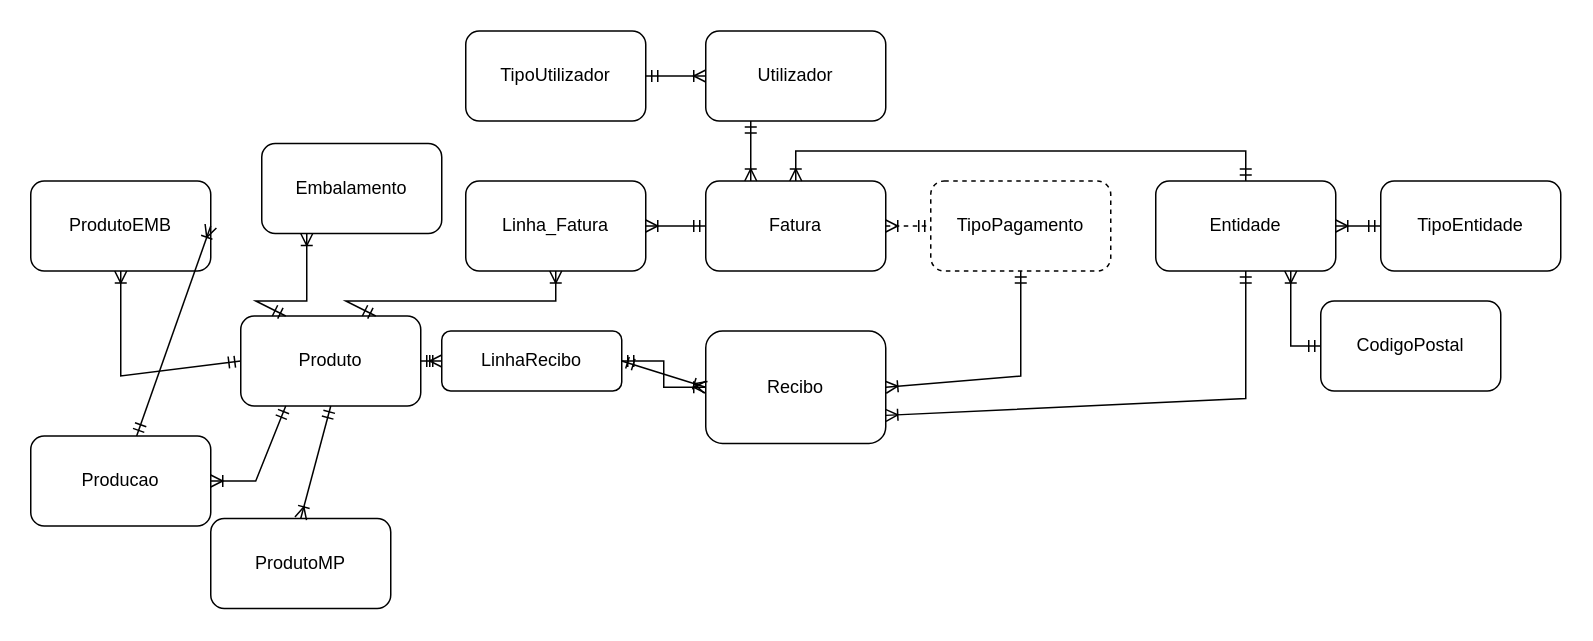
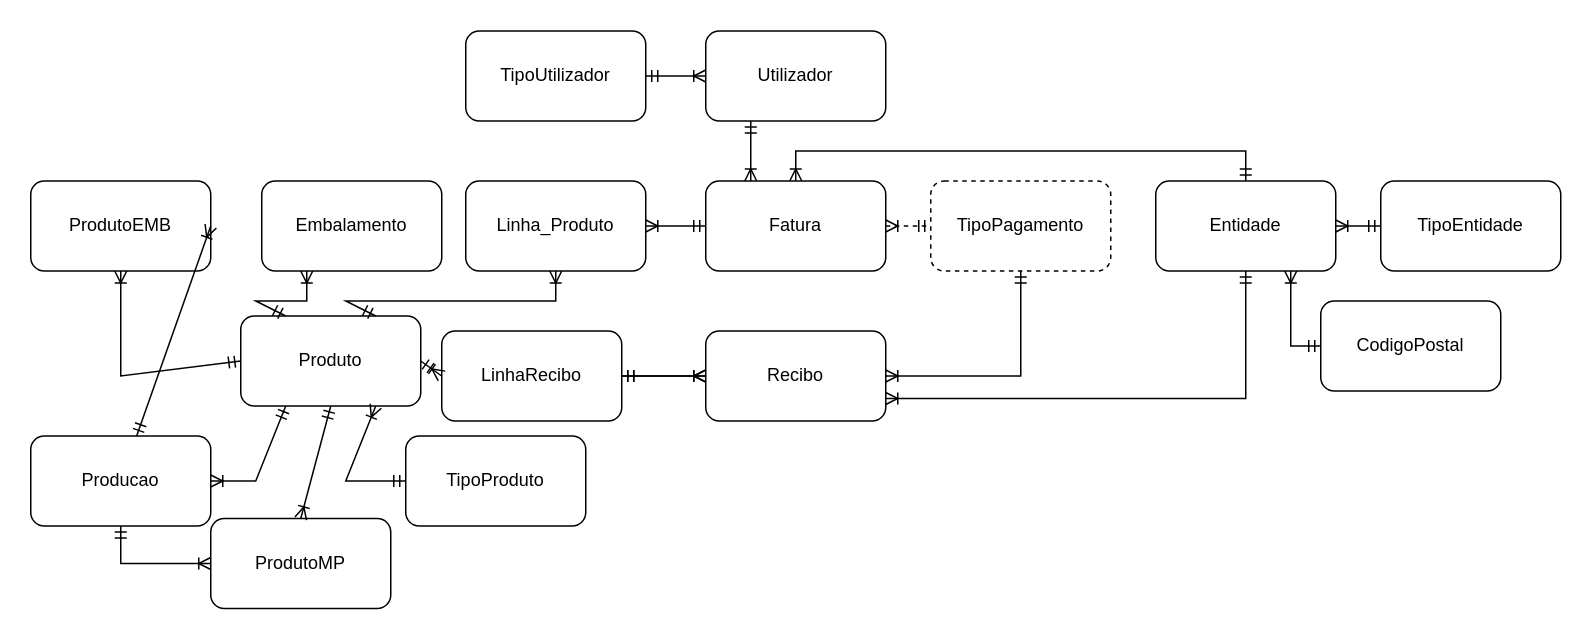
(352, 188) -> (352, 226)
(556, 226) -> (556, 226)
(532, 361) -> (532, 376)
(796, 387) -> (796, 376)
none -> (350, 471)
none -> (496, 481)
none -> (148, 563)
